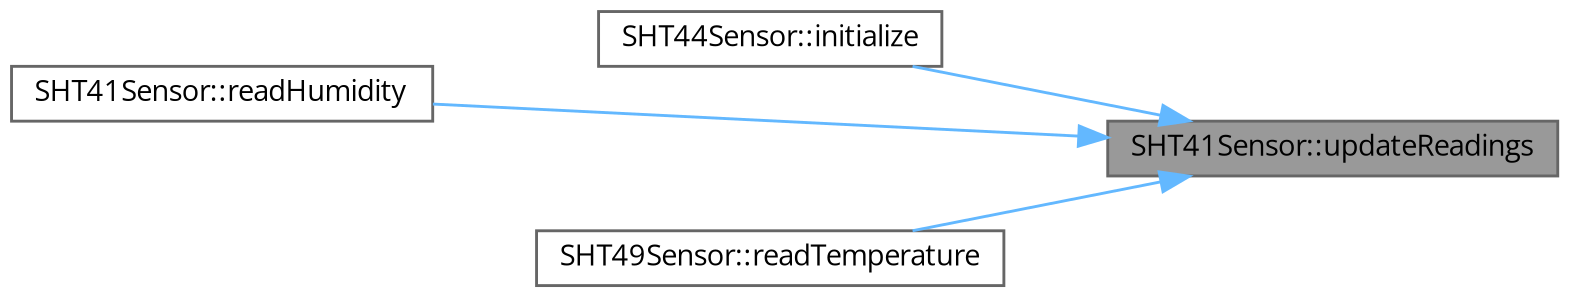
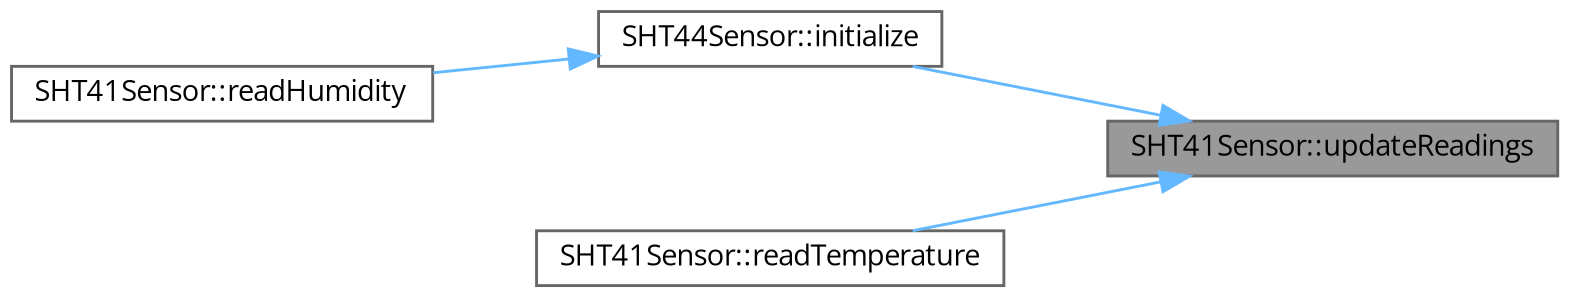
(756, 120) -> (501, 66)
(770, 258) -> (770, 258)
